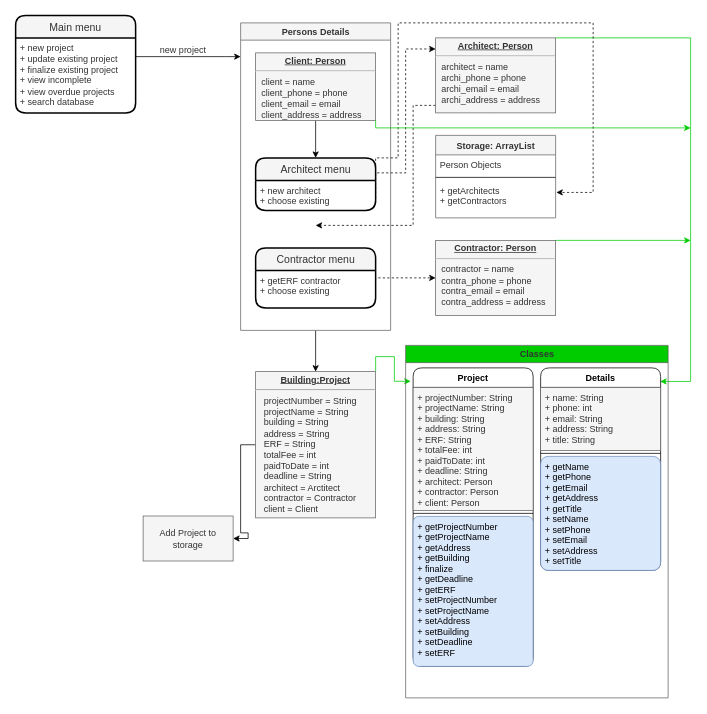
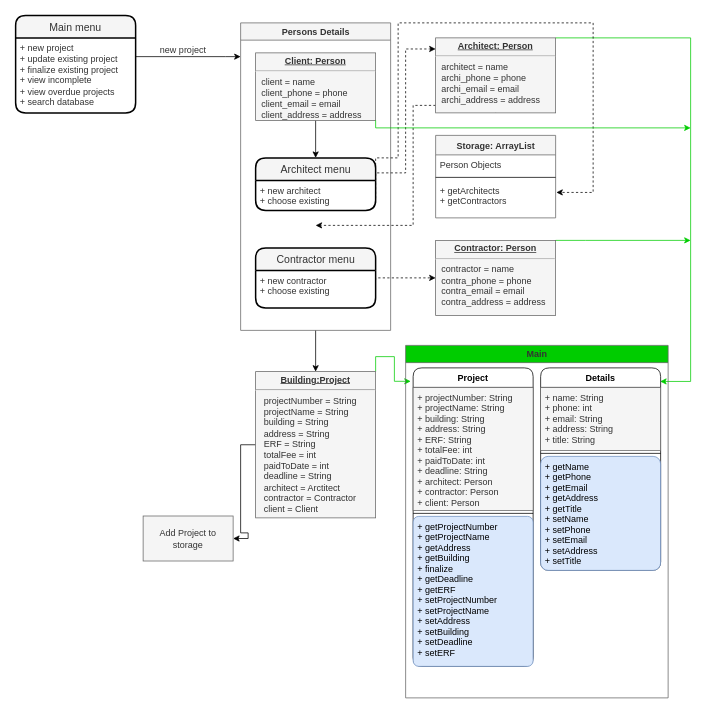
(305, 286) -> (298, 286)
(537, 354) -> (537, 354)
